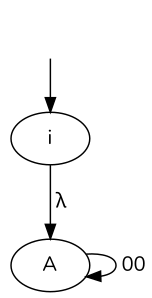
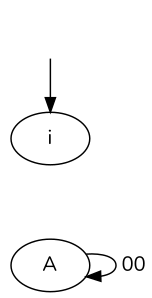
(50, 195) -> none
